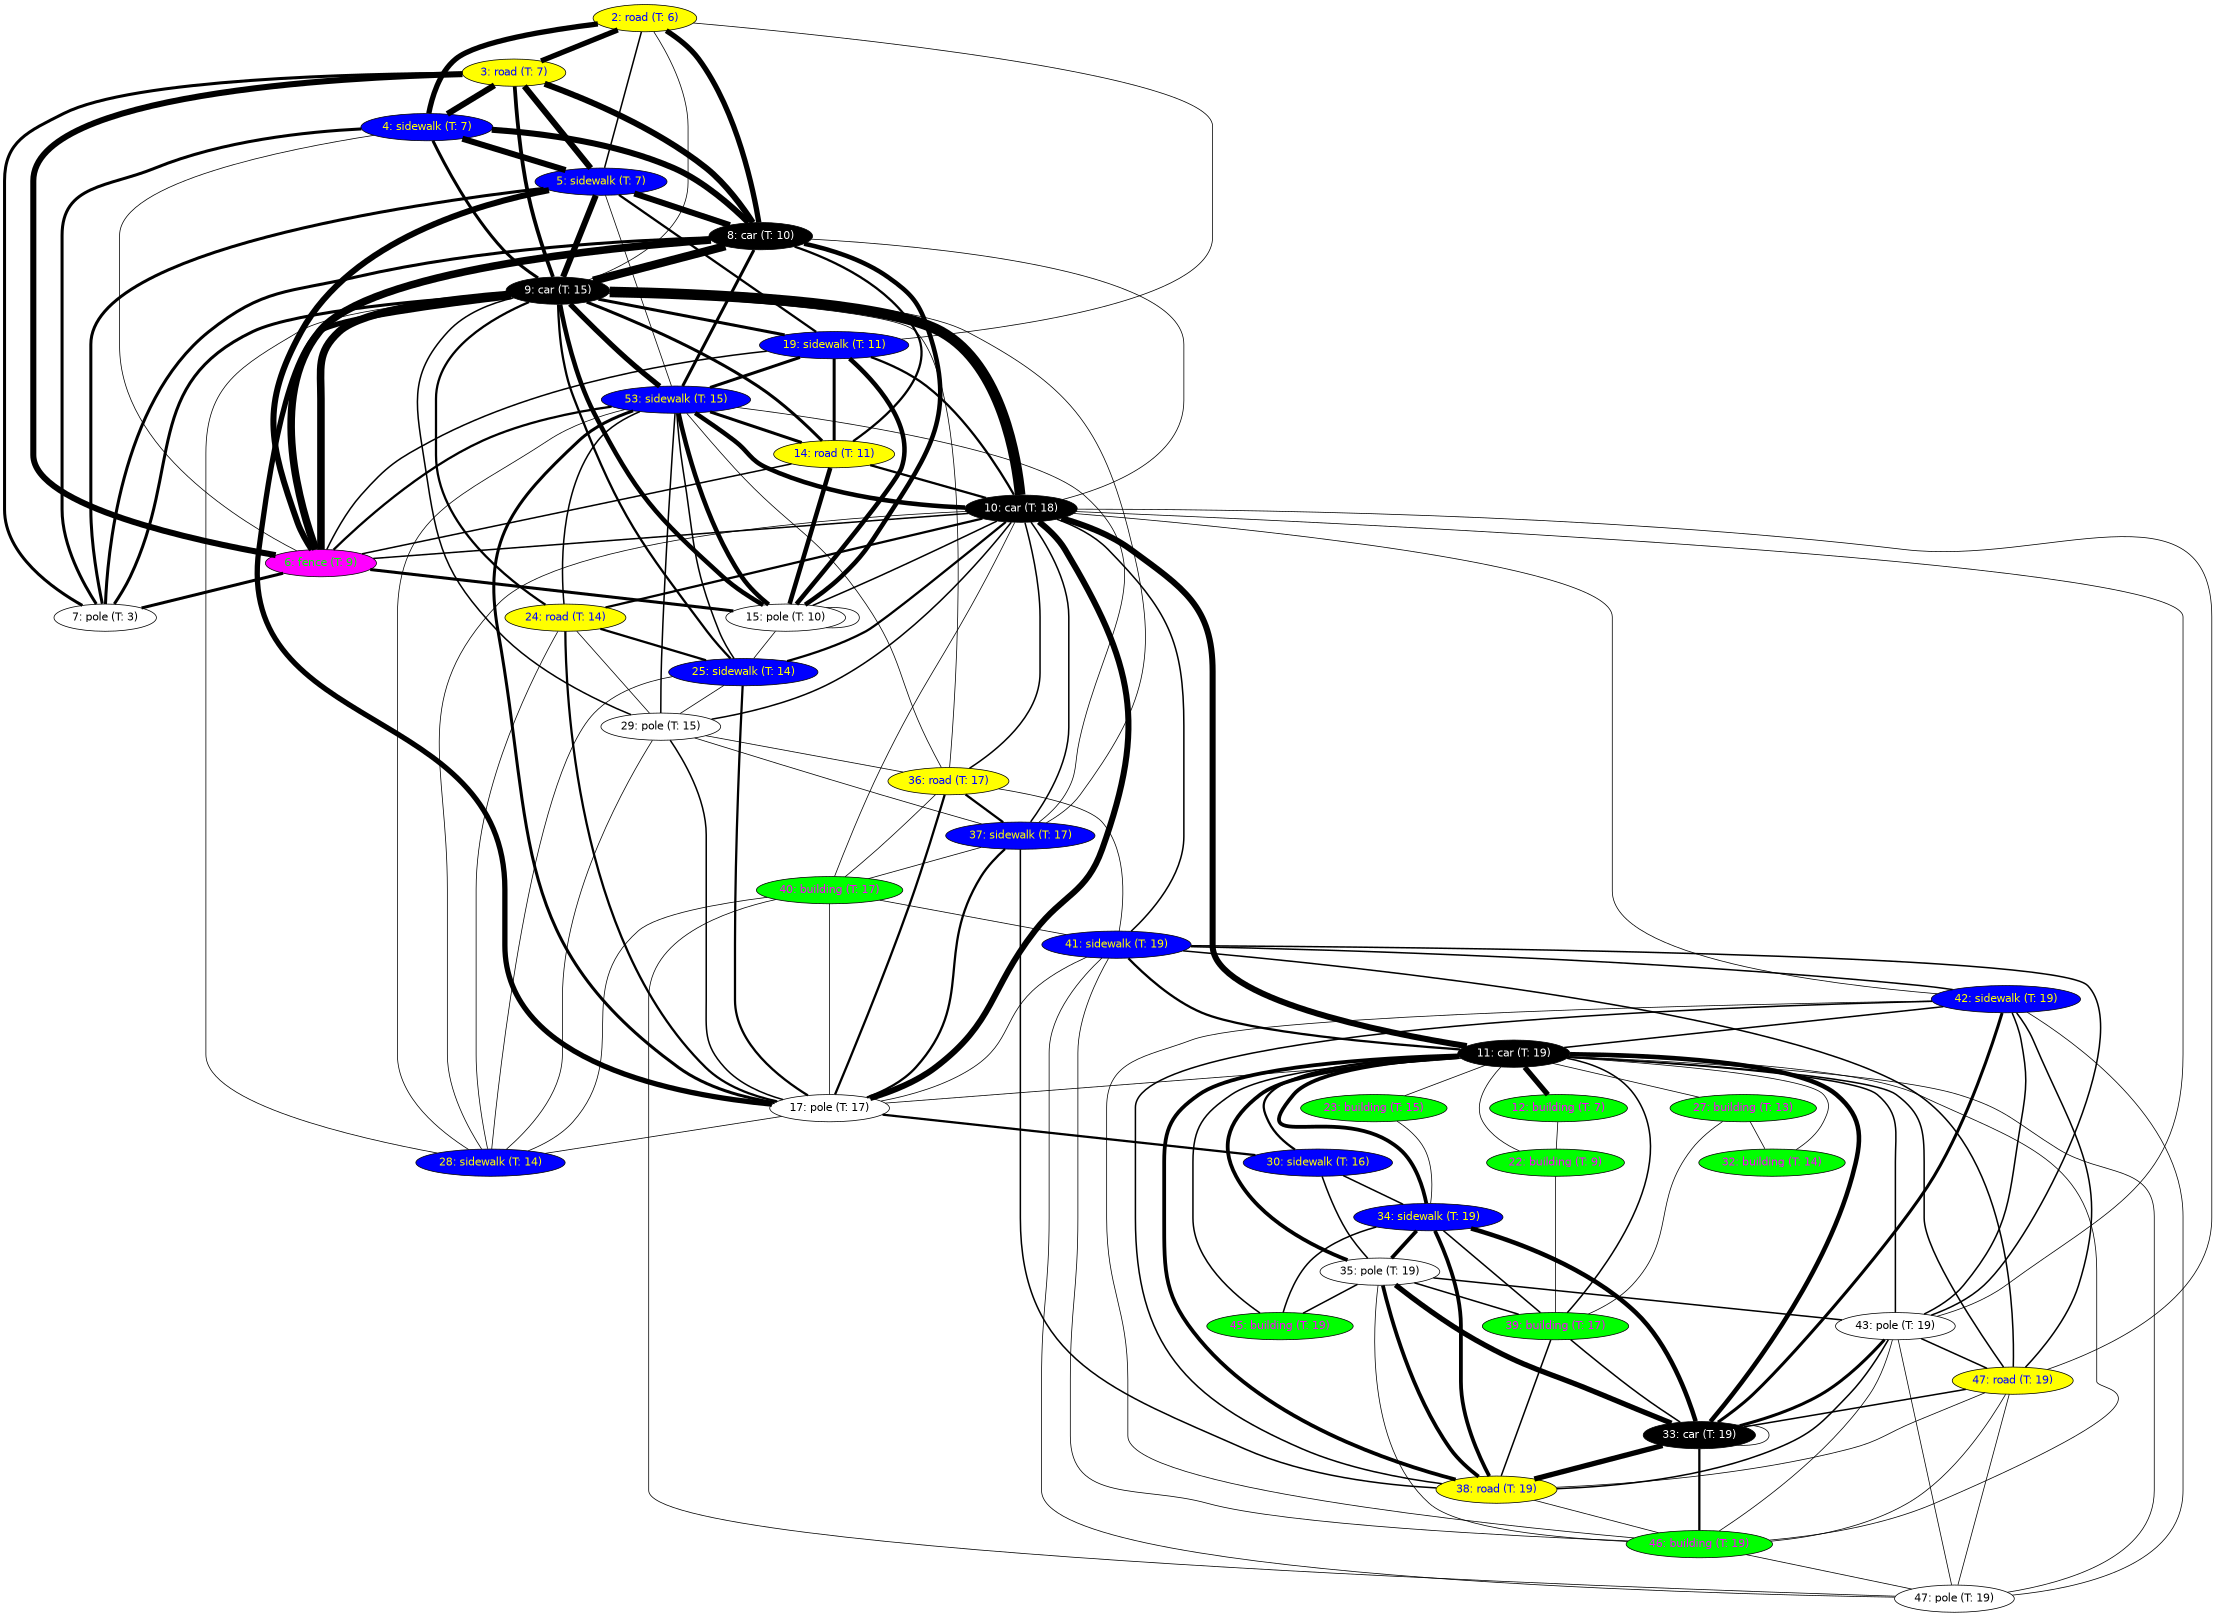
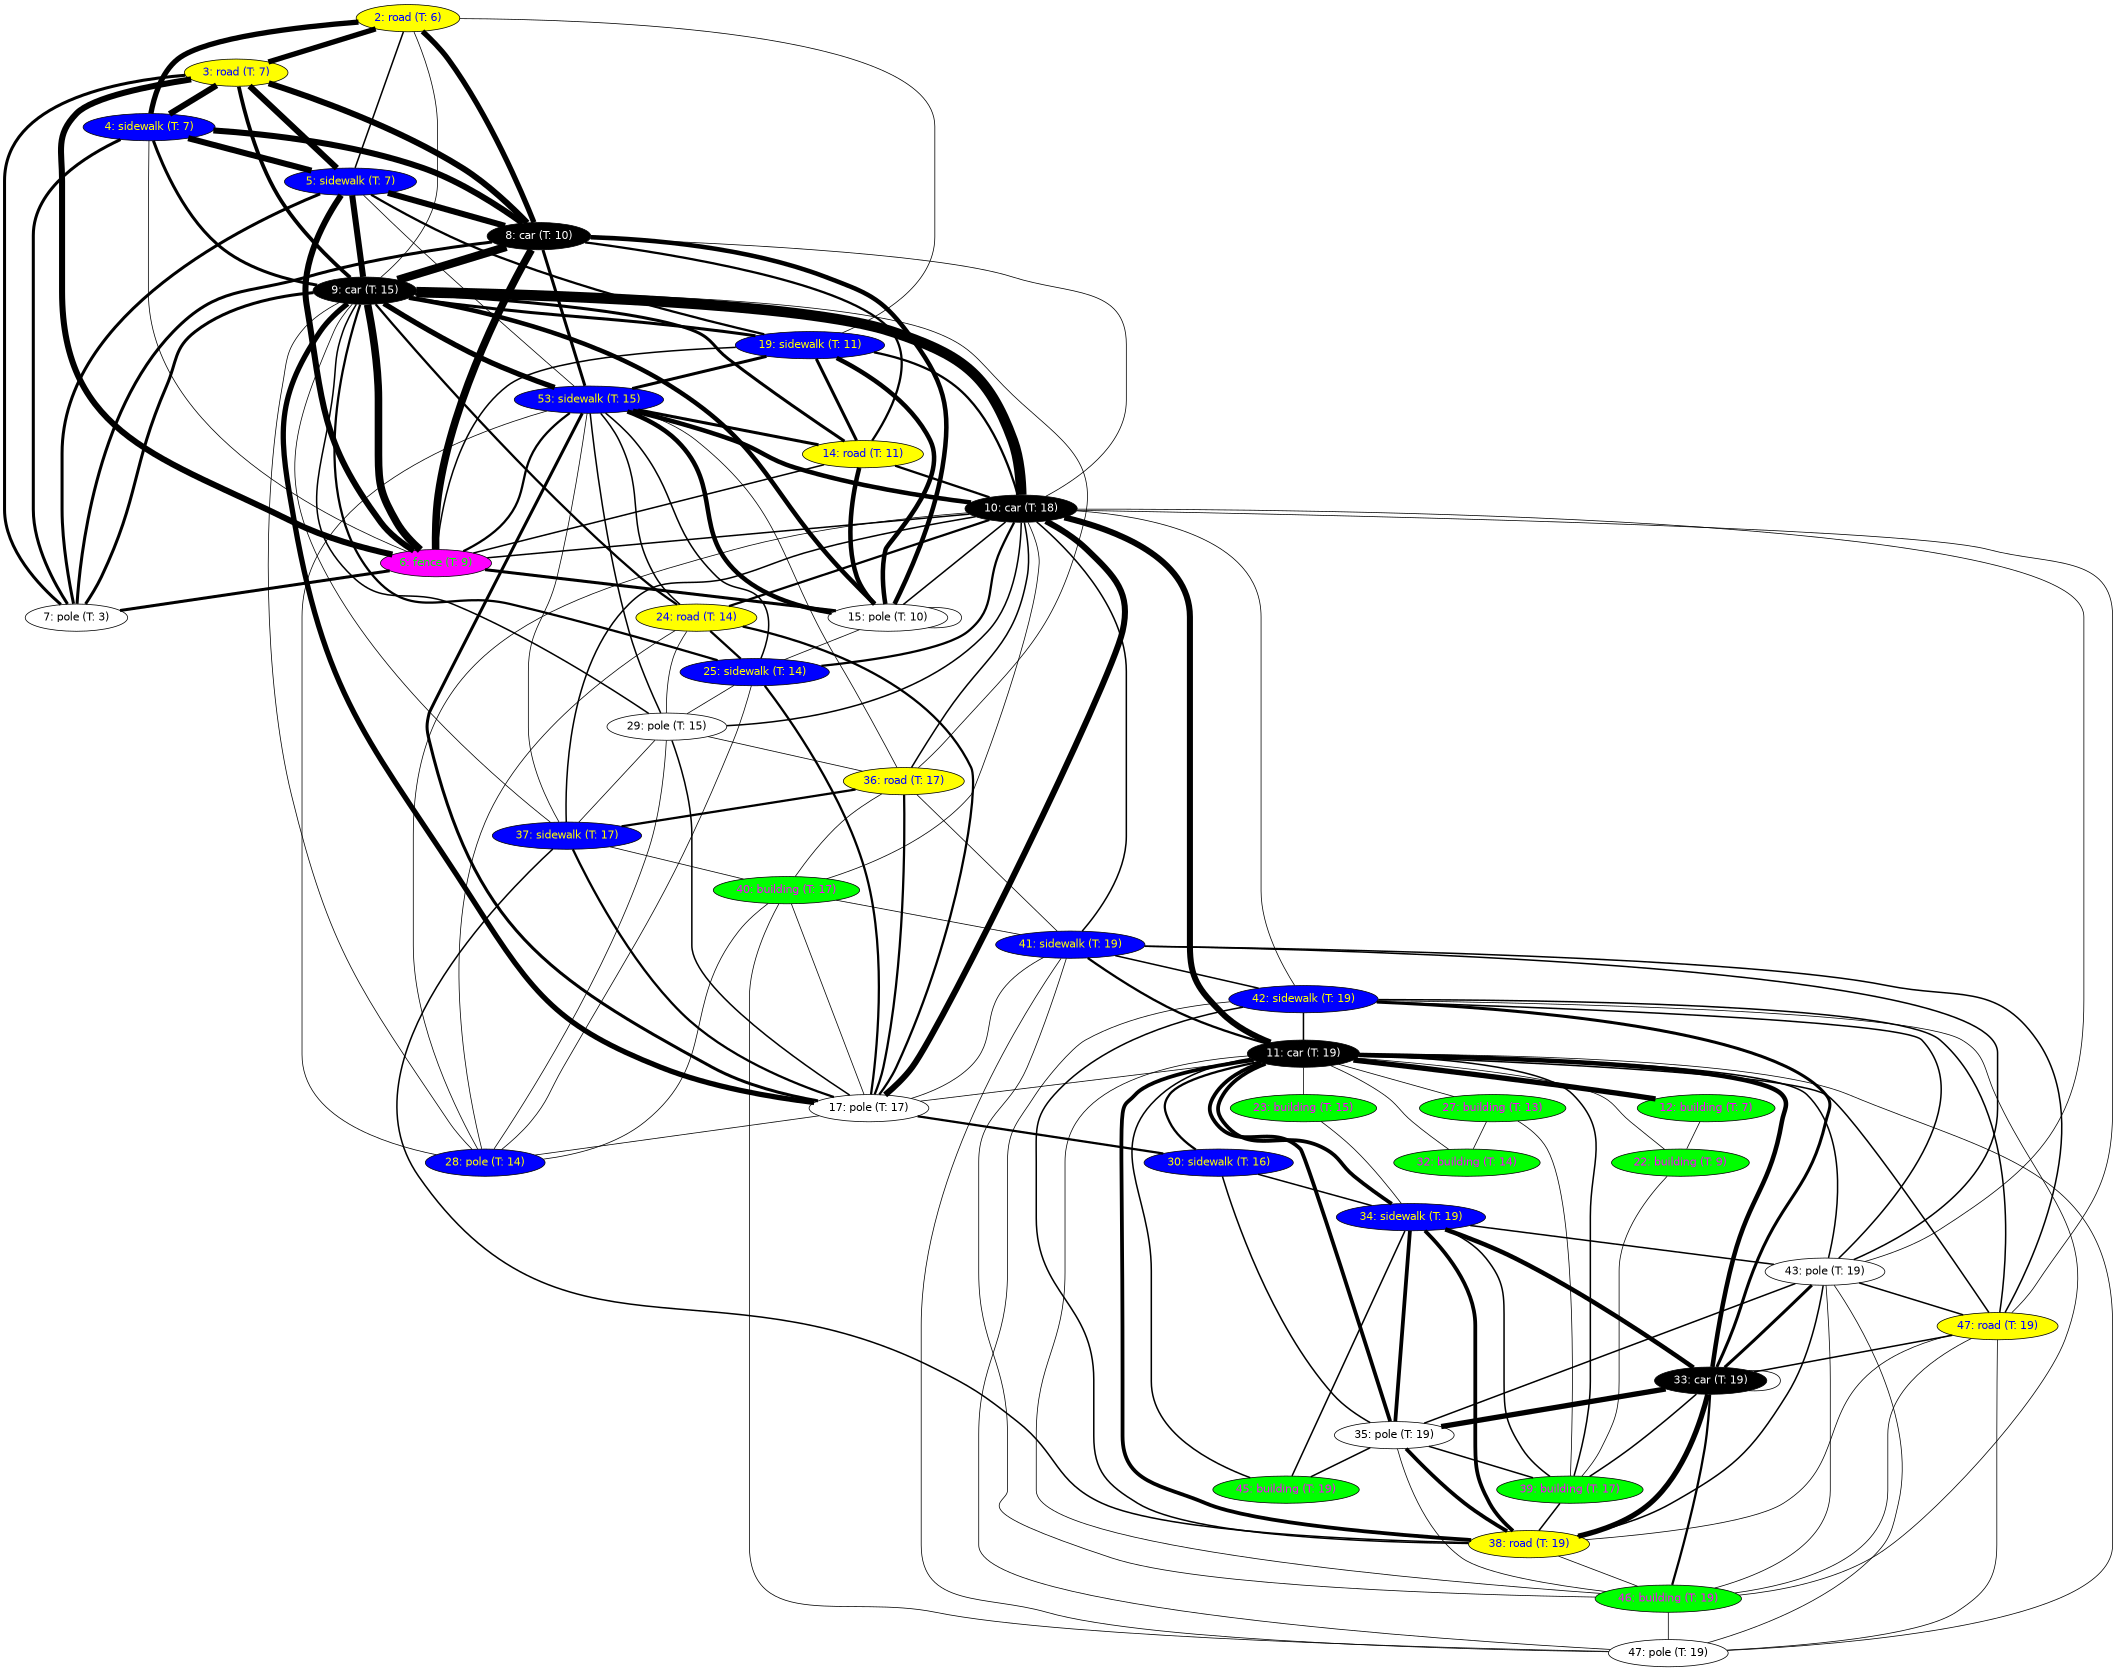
(490, 1163) -> (485, 1163)
none -> (1615, 1244)
